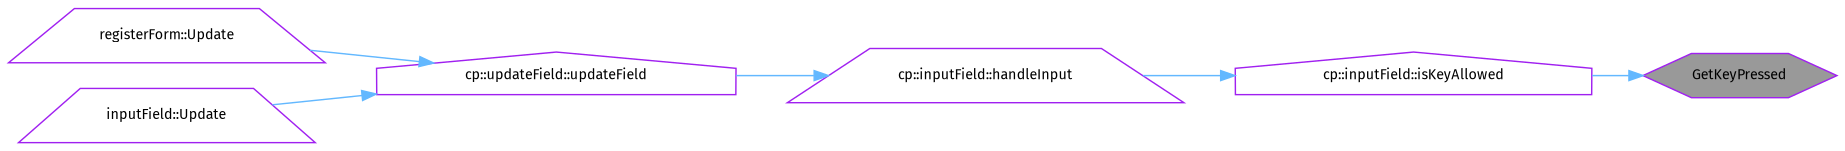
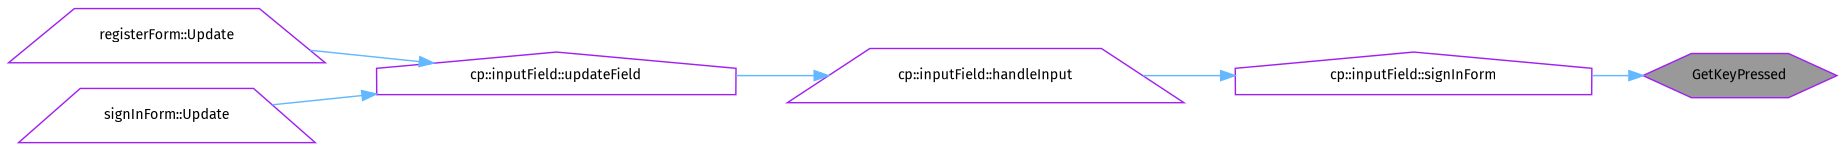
(556, 76) -> (556, 76)
(1414, 76) -> (1414, 76)
(167, 116) -> (167, 116)
